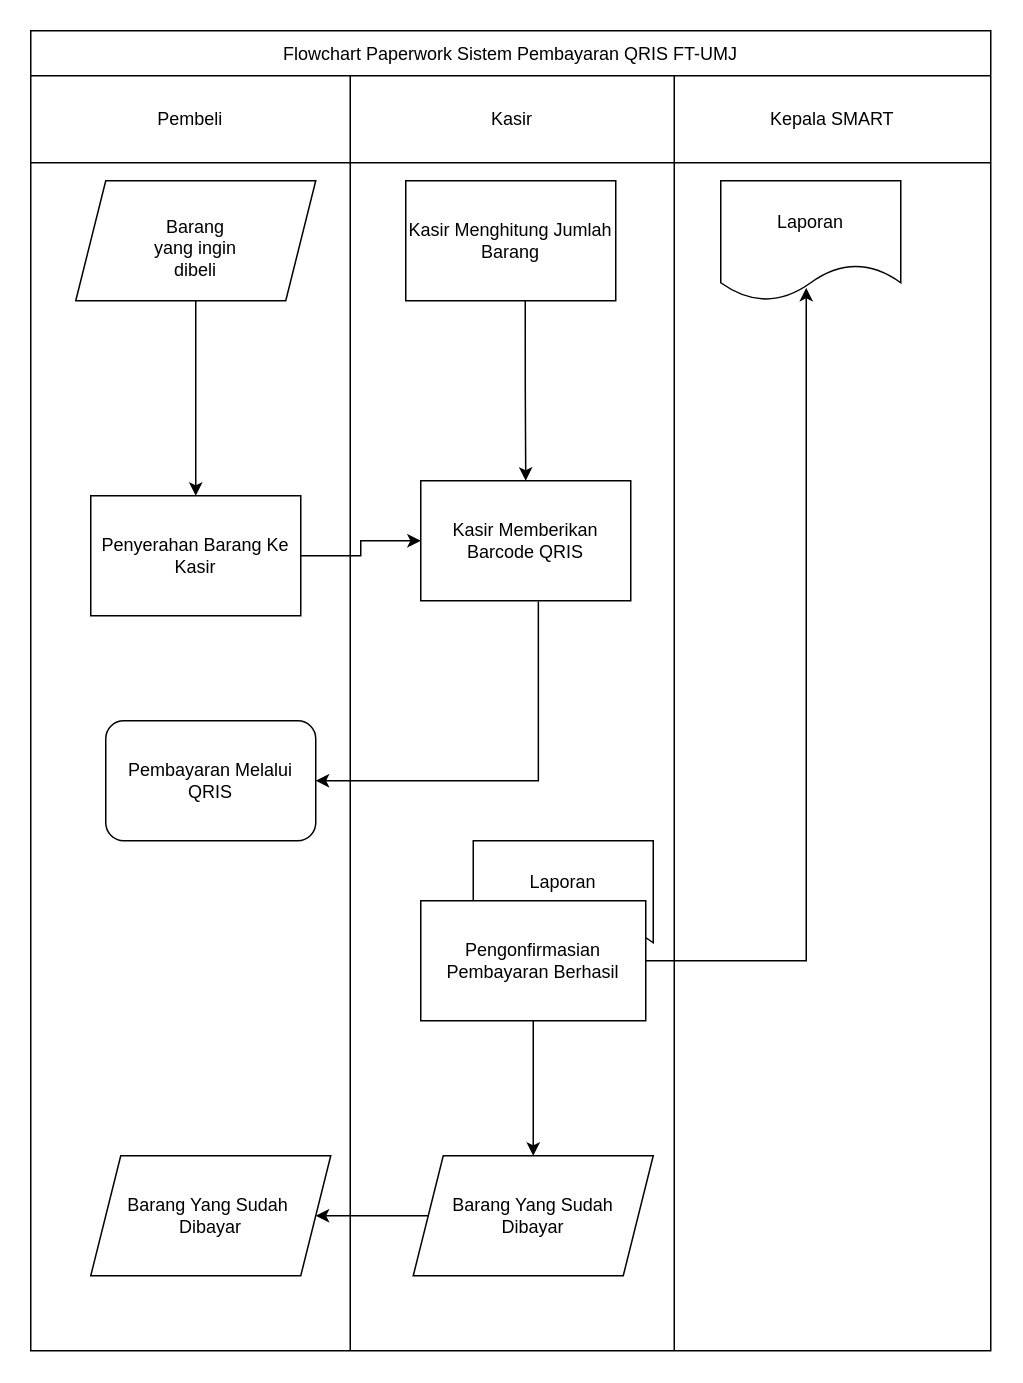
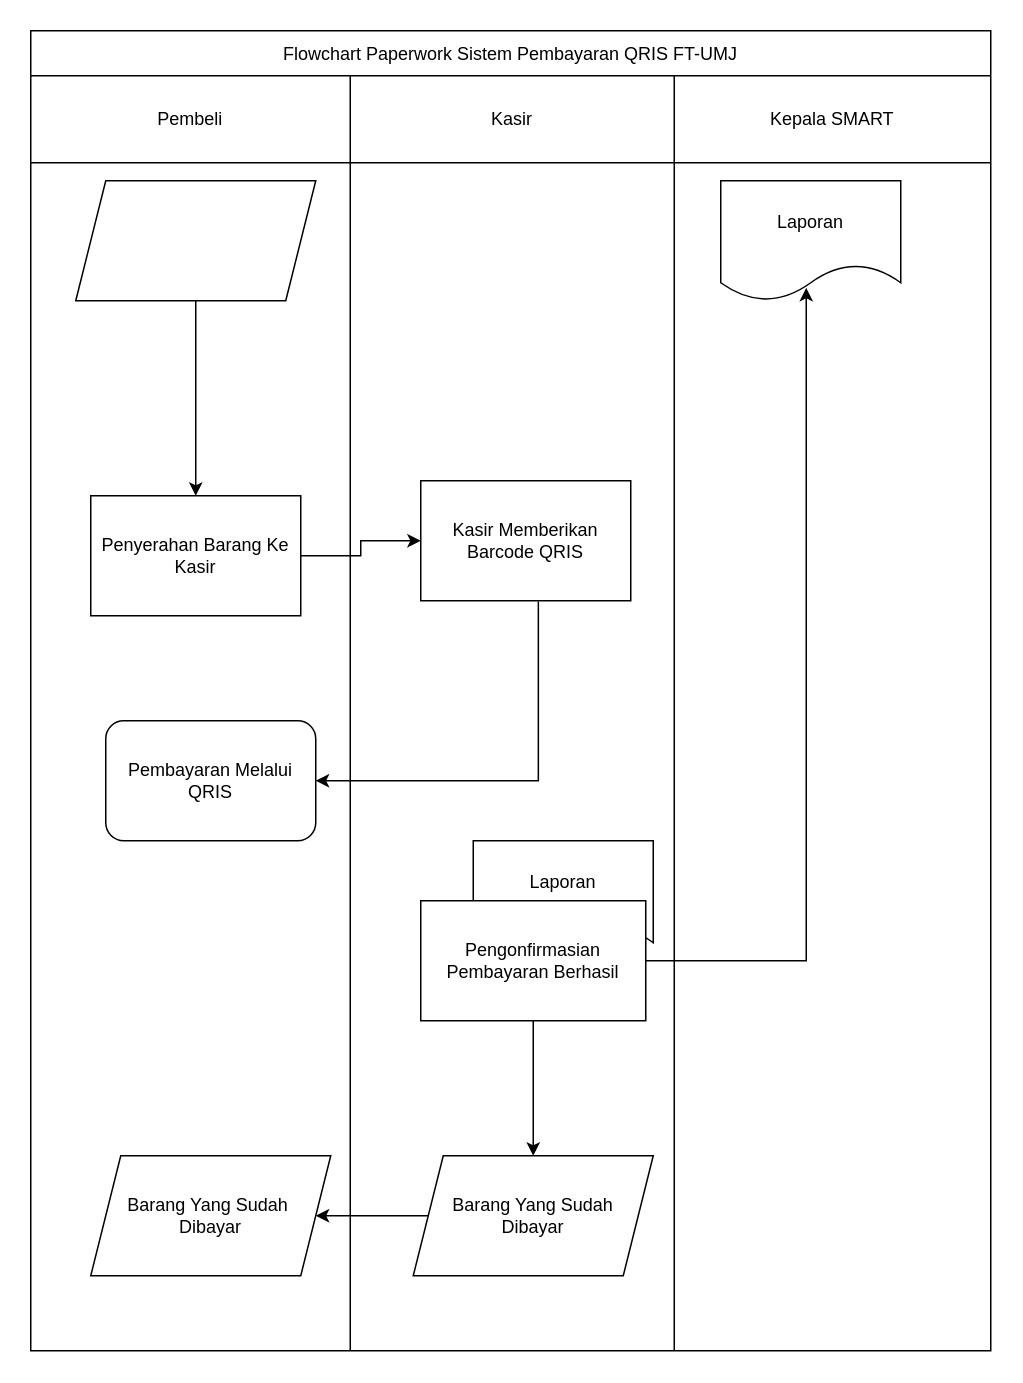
(511, 241) -> none
(196, 248) -> none
(525, 386) -> none
